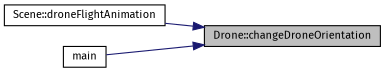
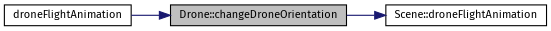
(179, 25) -> (361, 15)
(85, 57) -> (68, 15)
